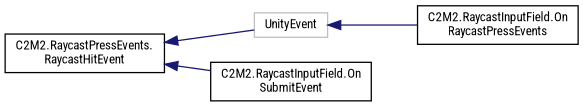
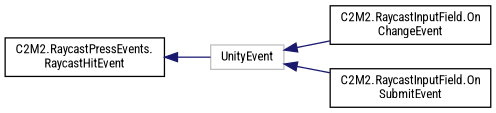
(498, 25) -> (410, 25)
(194, 68) -> (313, 70)
